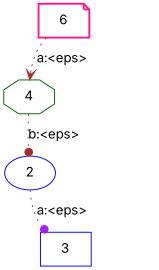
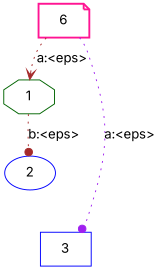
(29, 97) -> (29, 97)
(33, 209) -> (105, 131)
